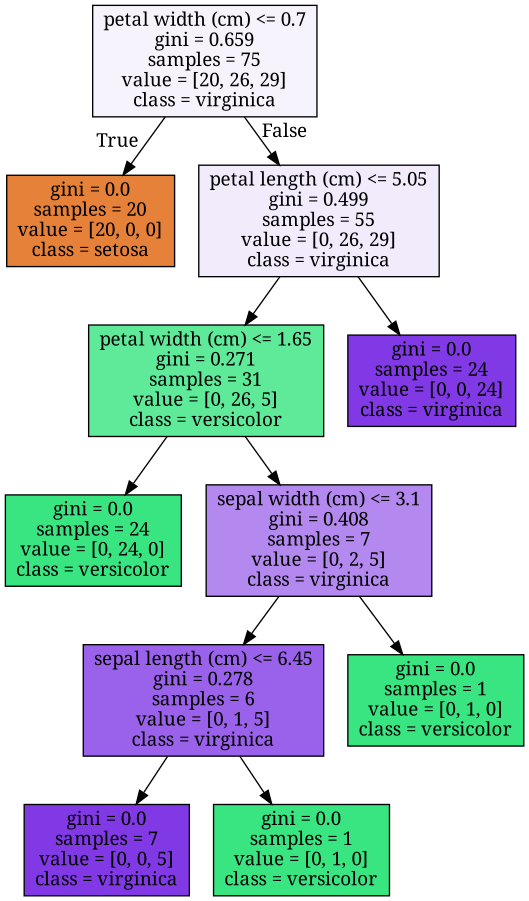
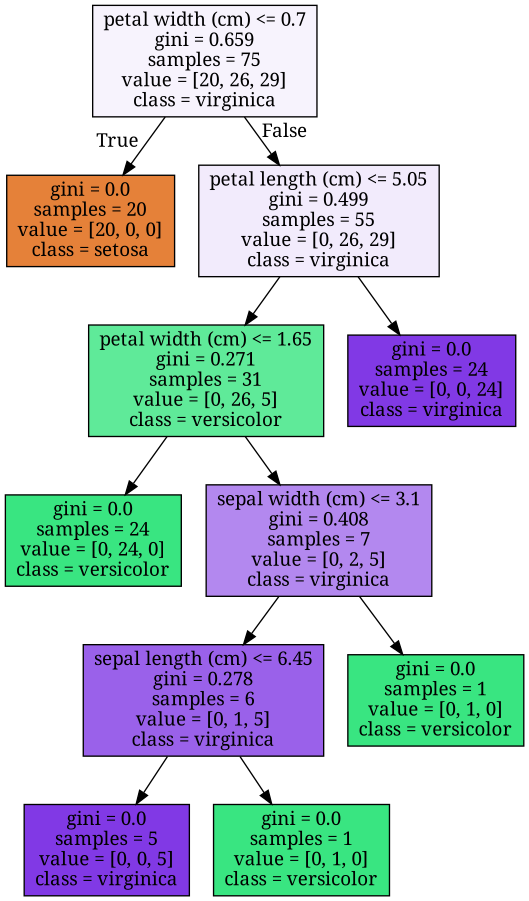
(107, 850) -> (107, 850)
